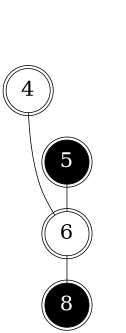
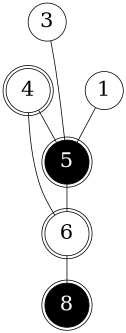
none -> (47, 22)
none -> (104, 91)
none -> (48, 126)
